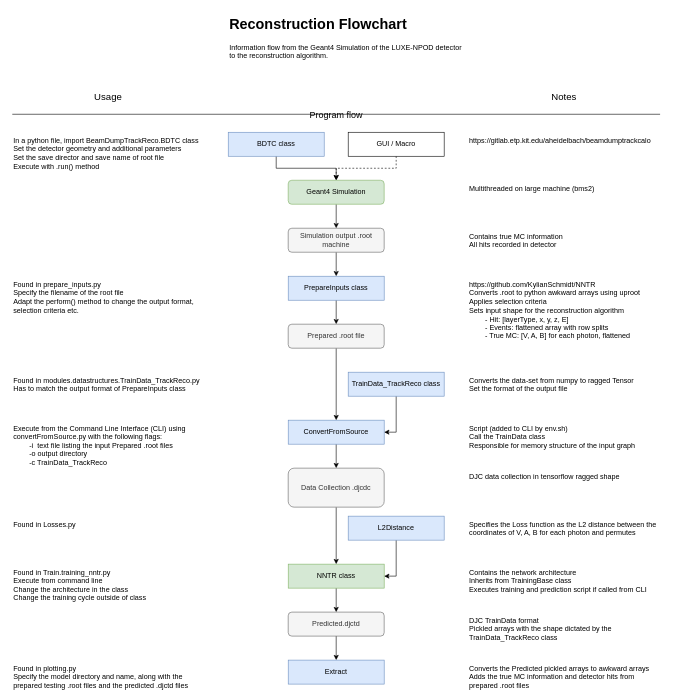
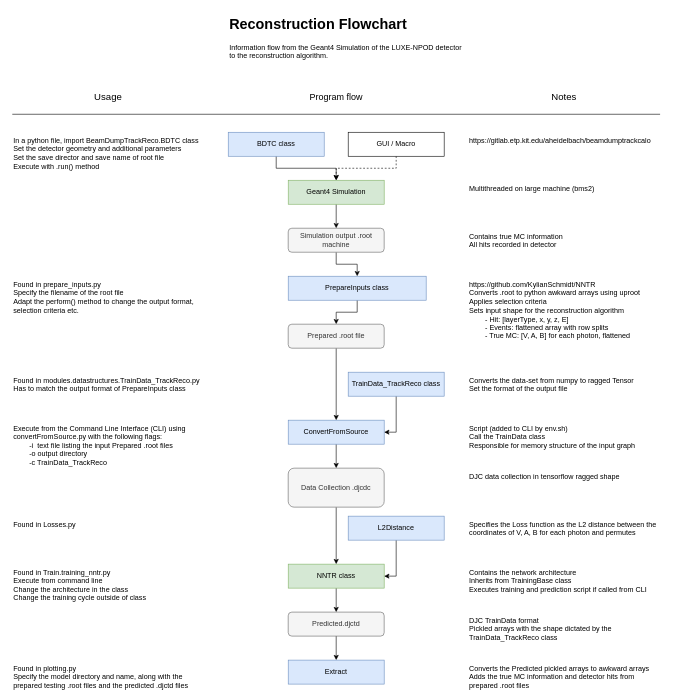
(336, 114) -> (336, 96)
(336, 192) -> (336, 192)
(336, 288) -> (357, 288)
